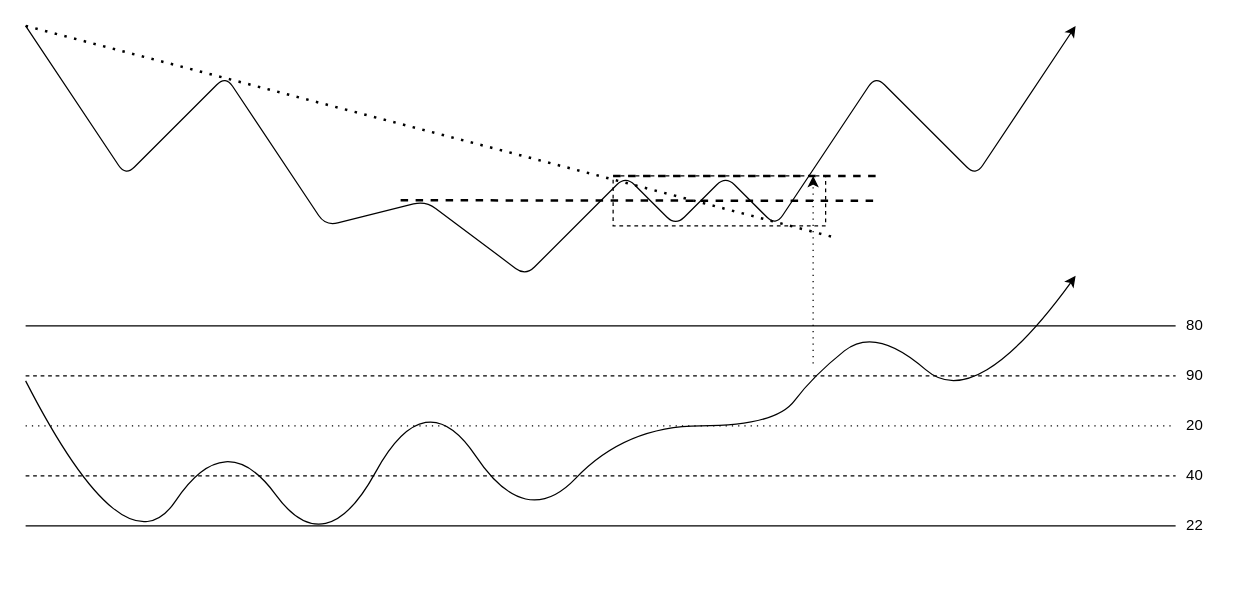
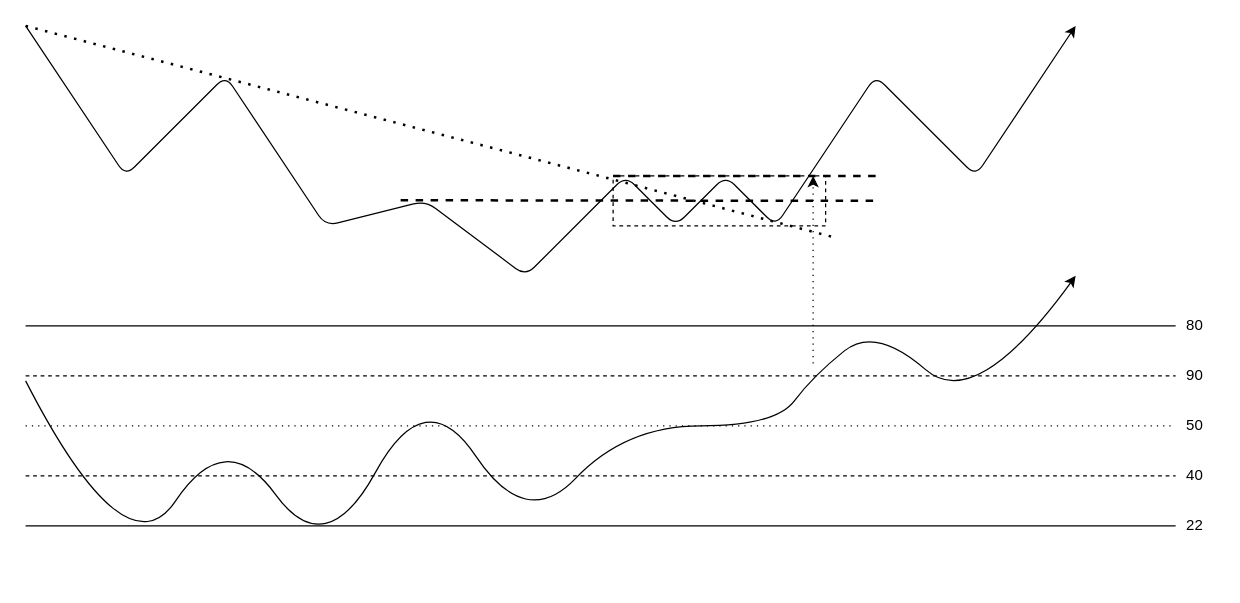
(1195, 426) -> (1195, 426)
